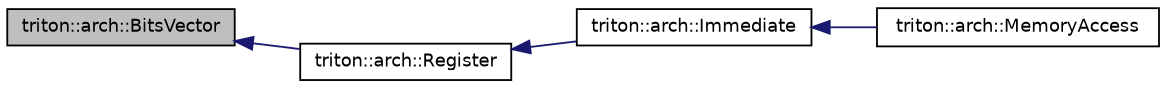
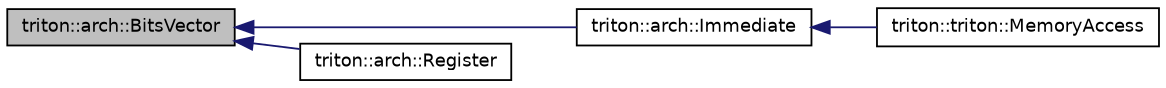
(1018, 27) -> (1018, 27)
(553, 44) -> (415, 27)
